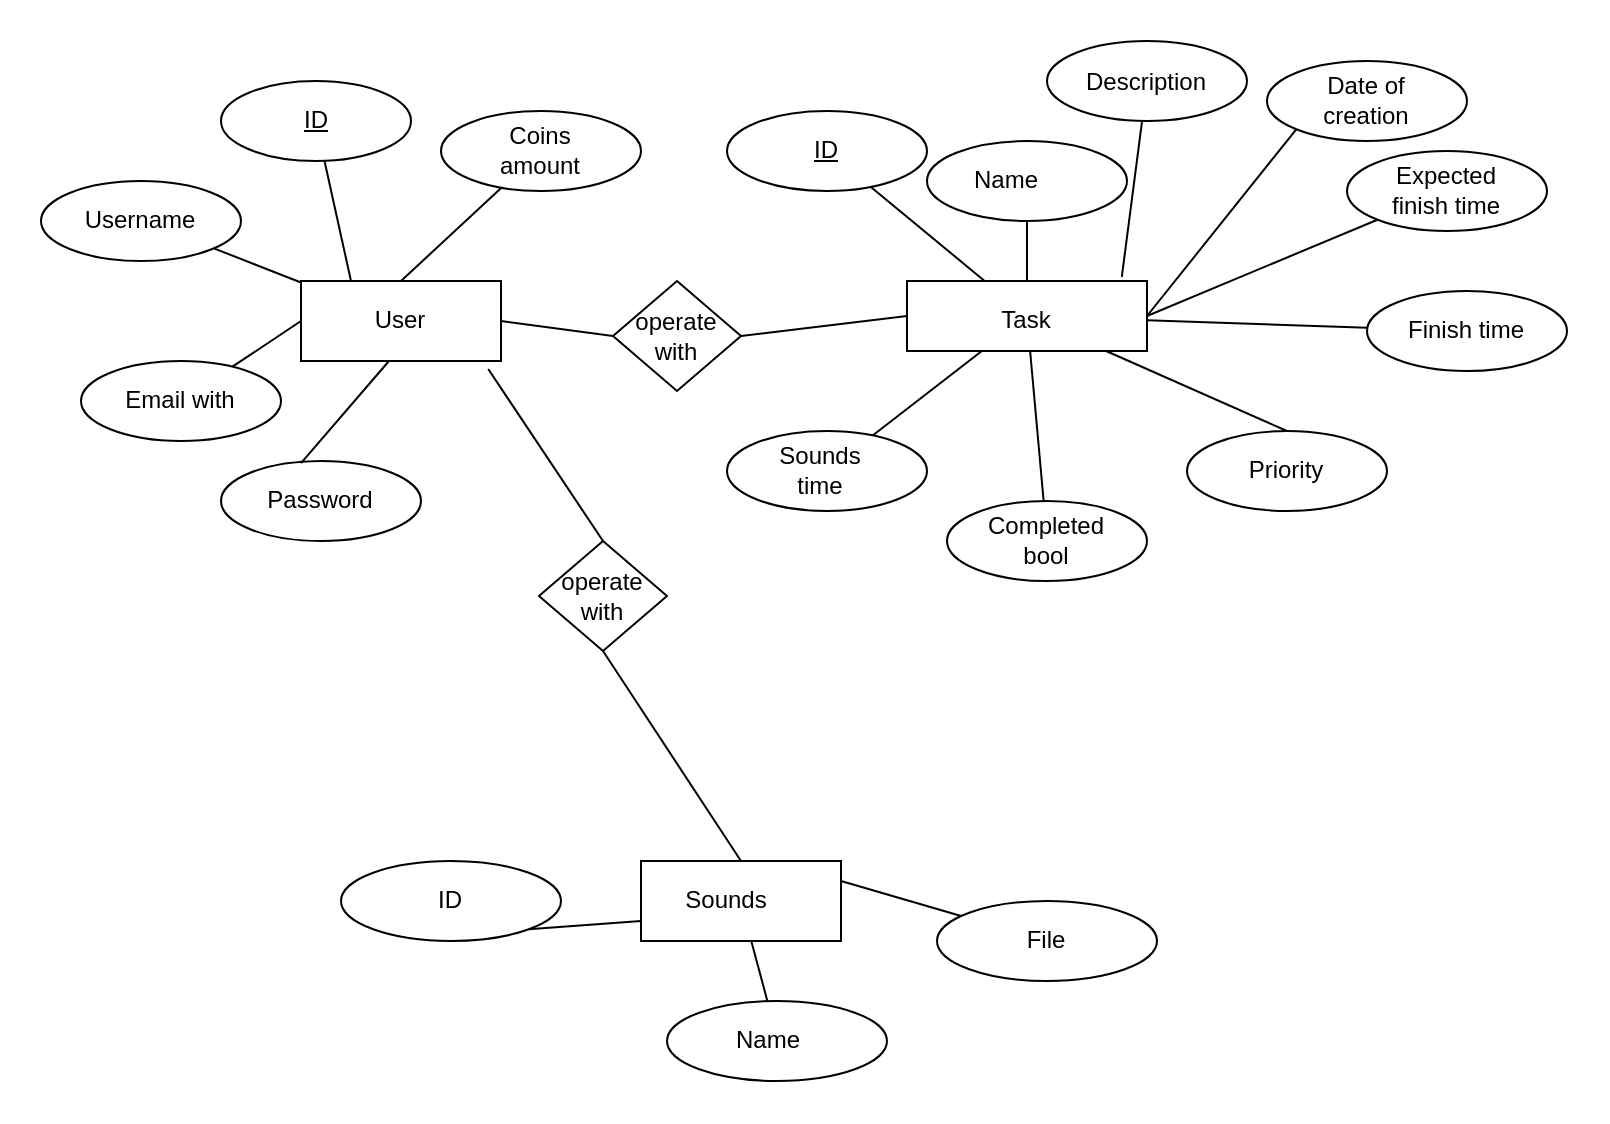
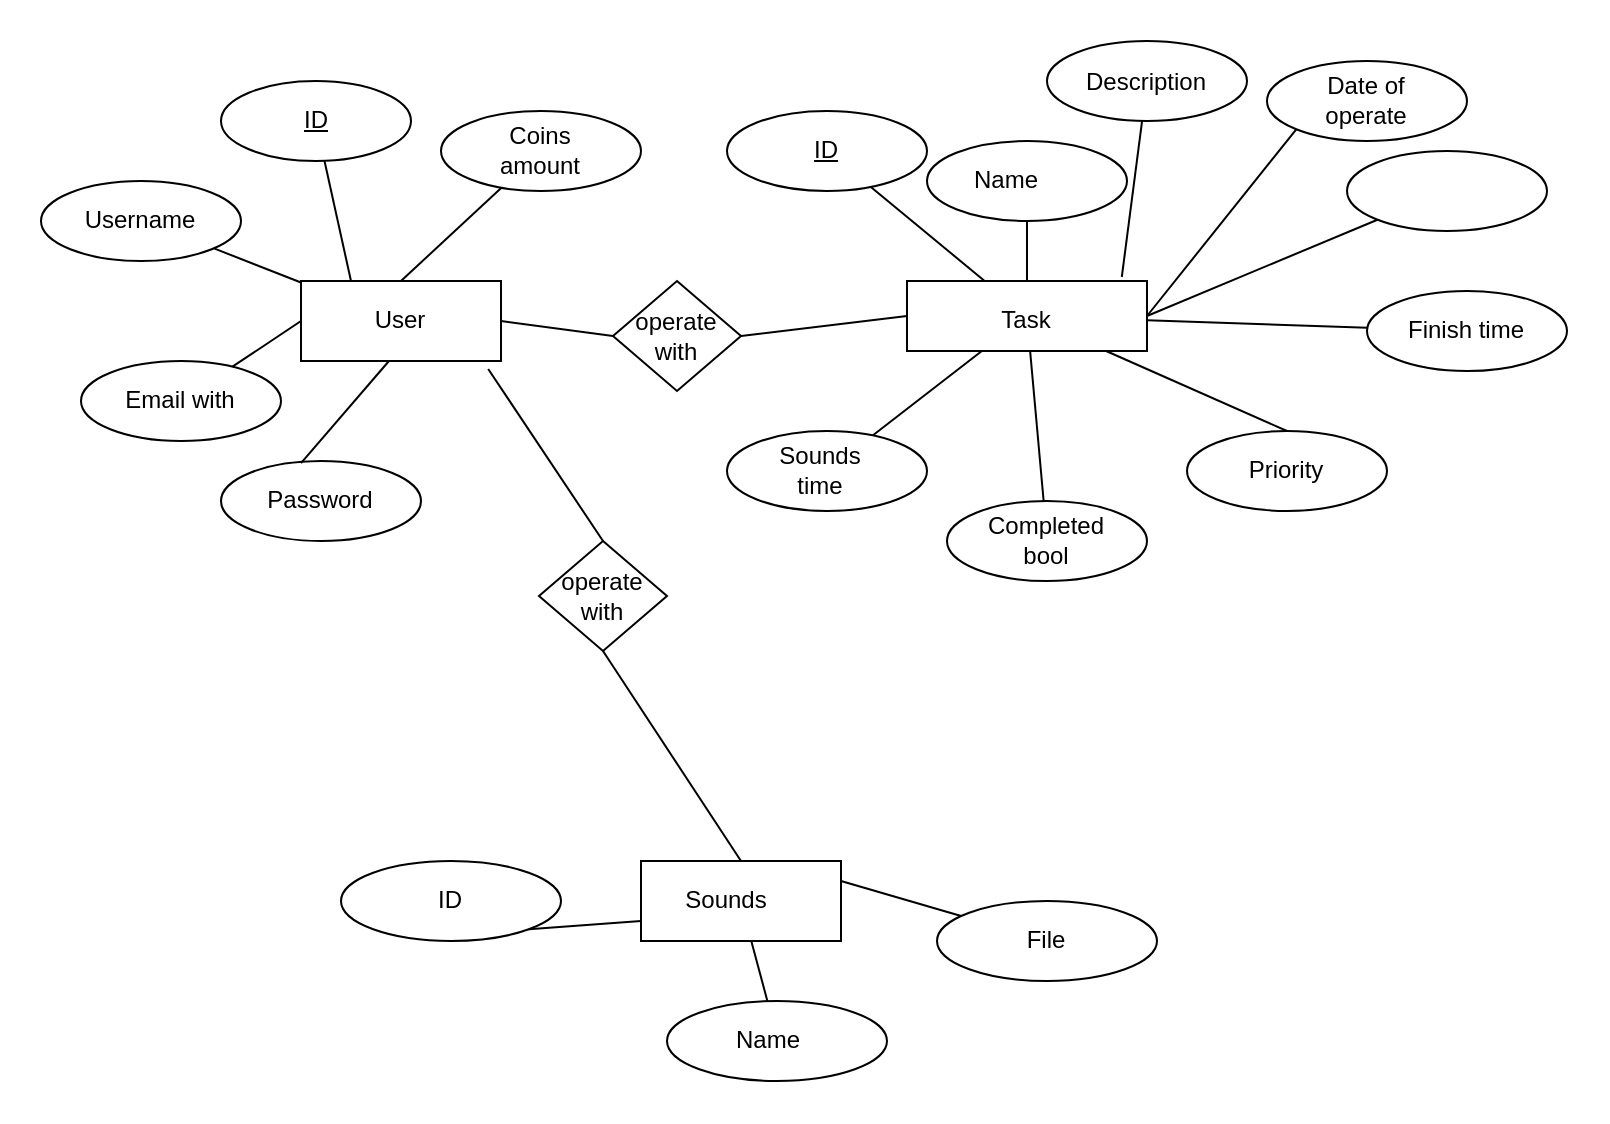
(1367, 101) -> (1367, 101)
(1447, 191) -> none
